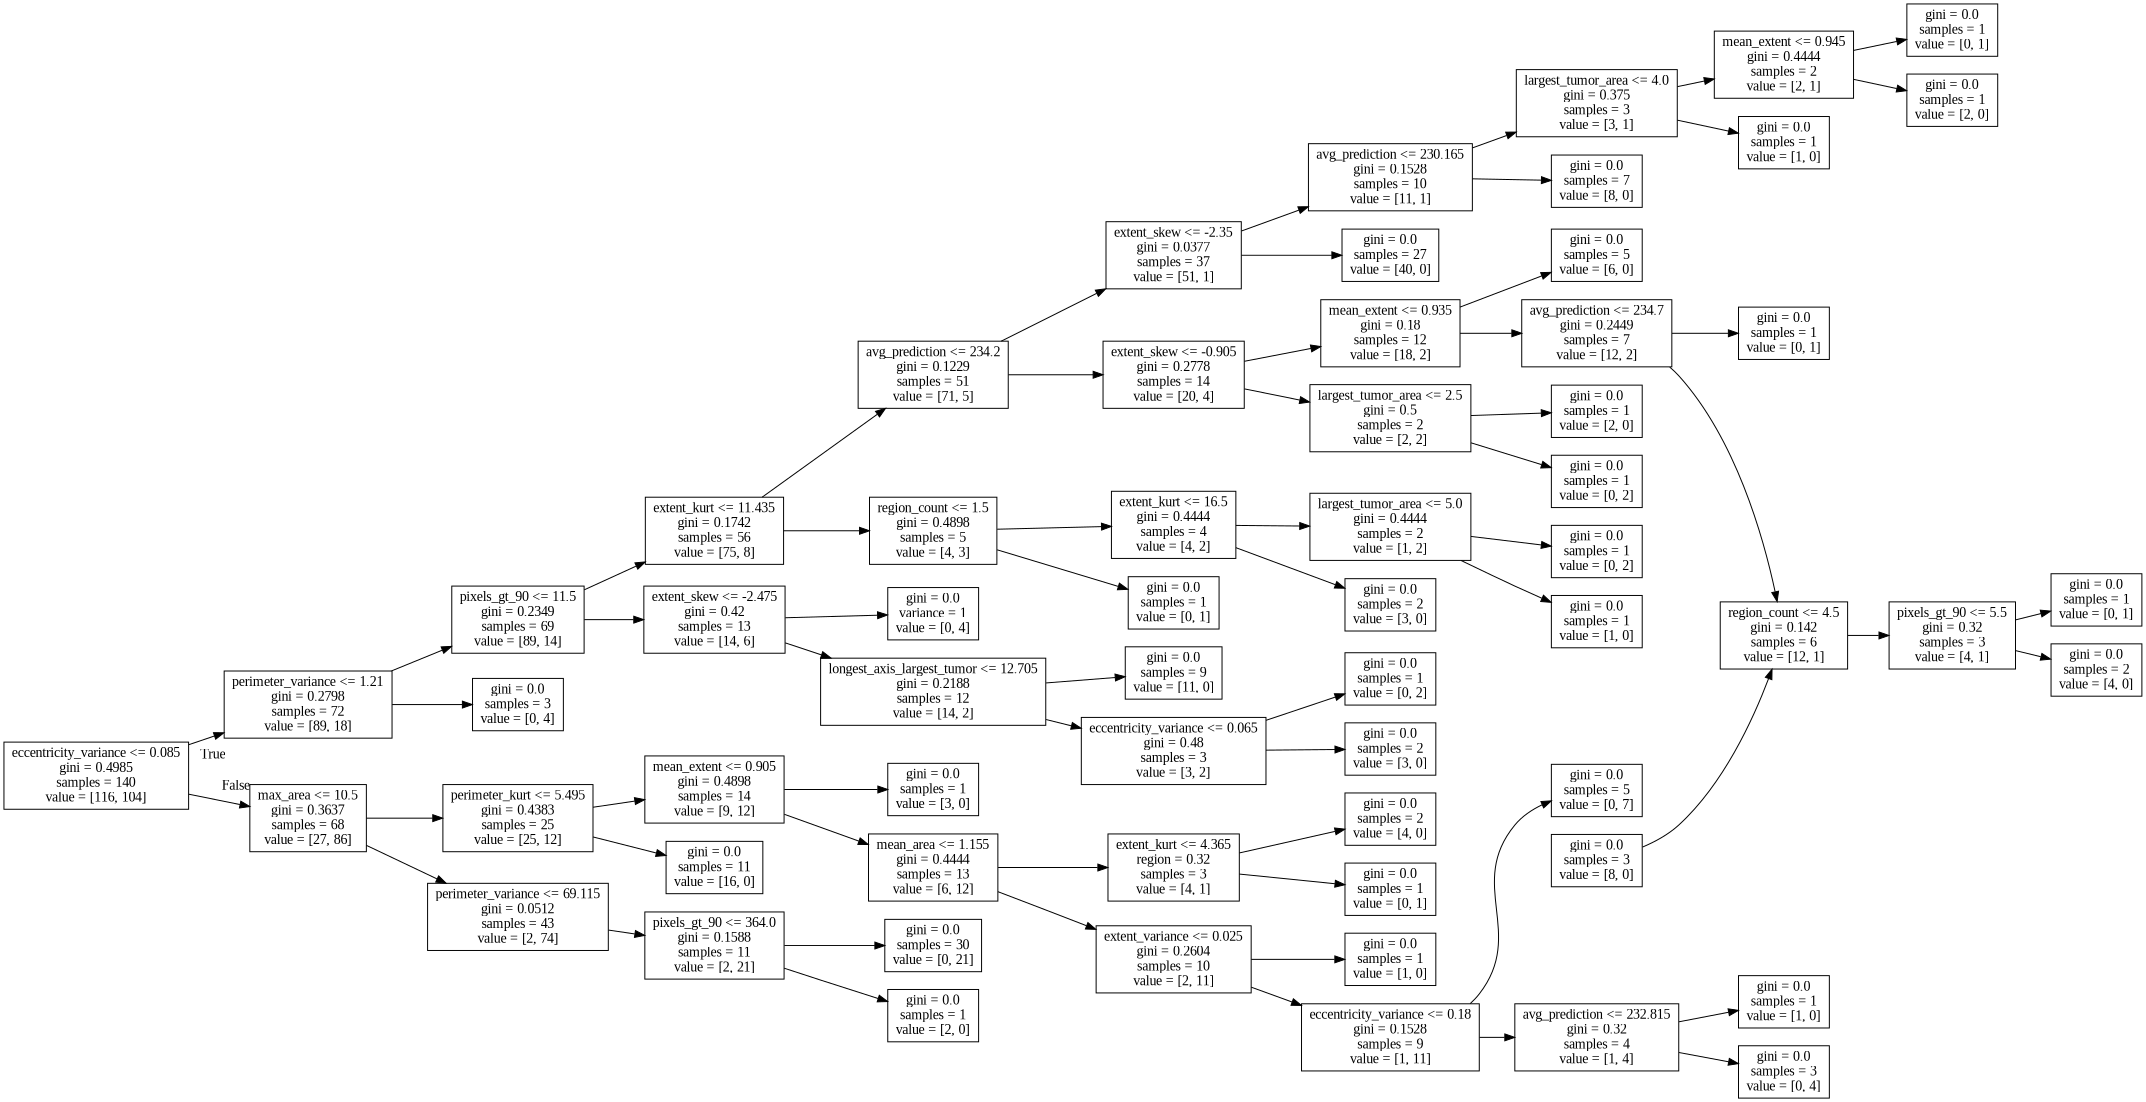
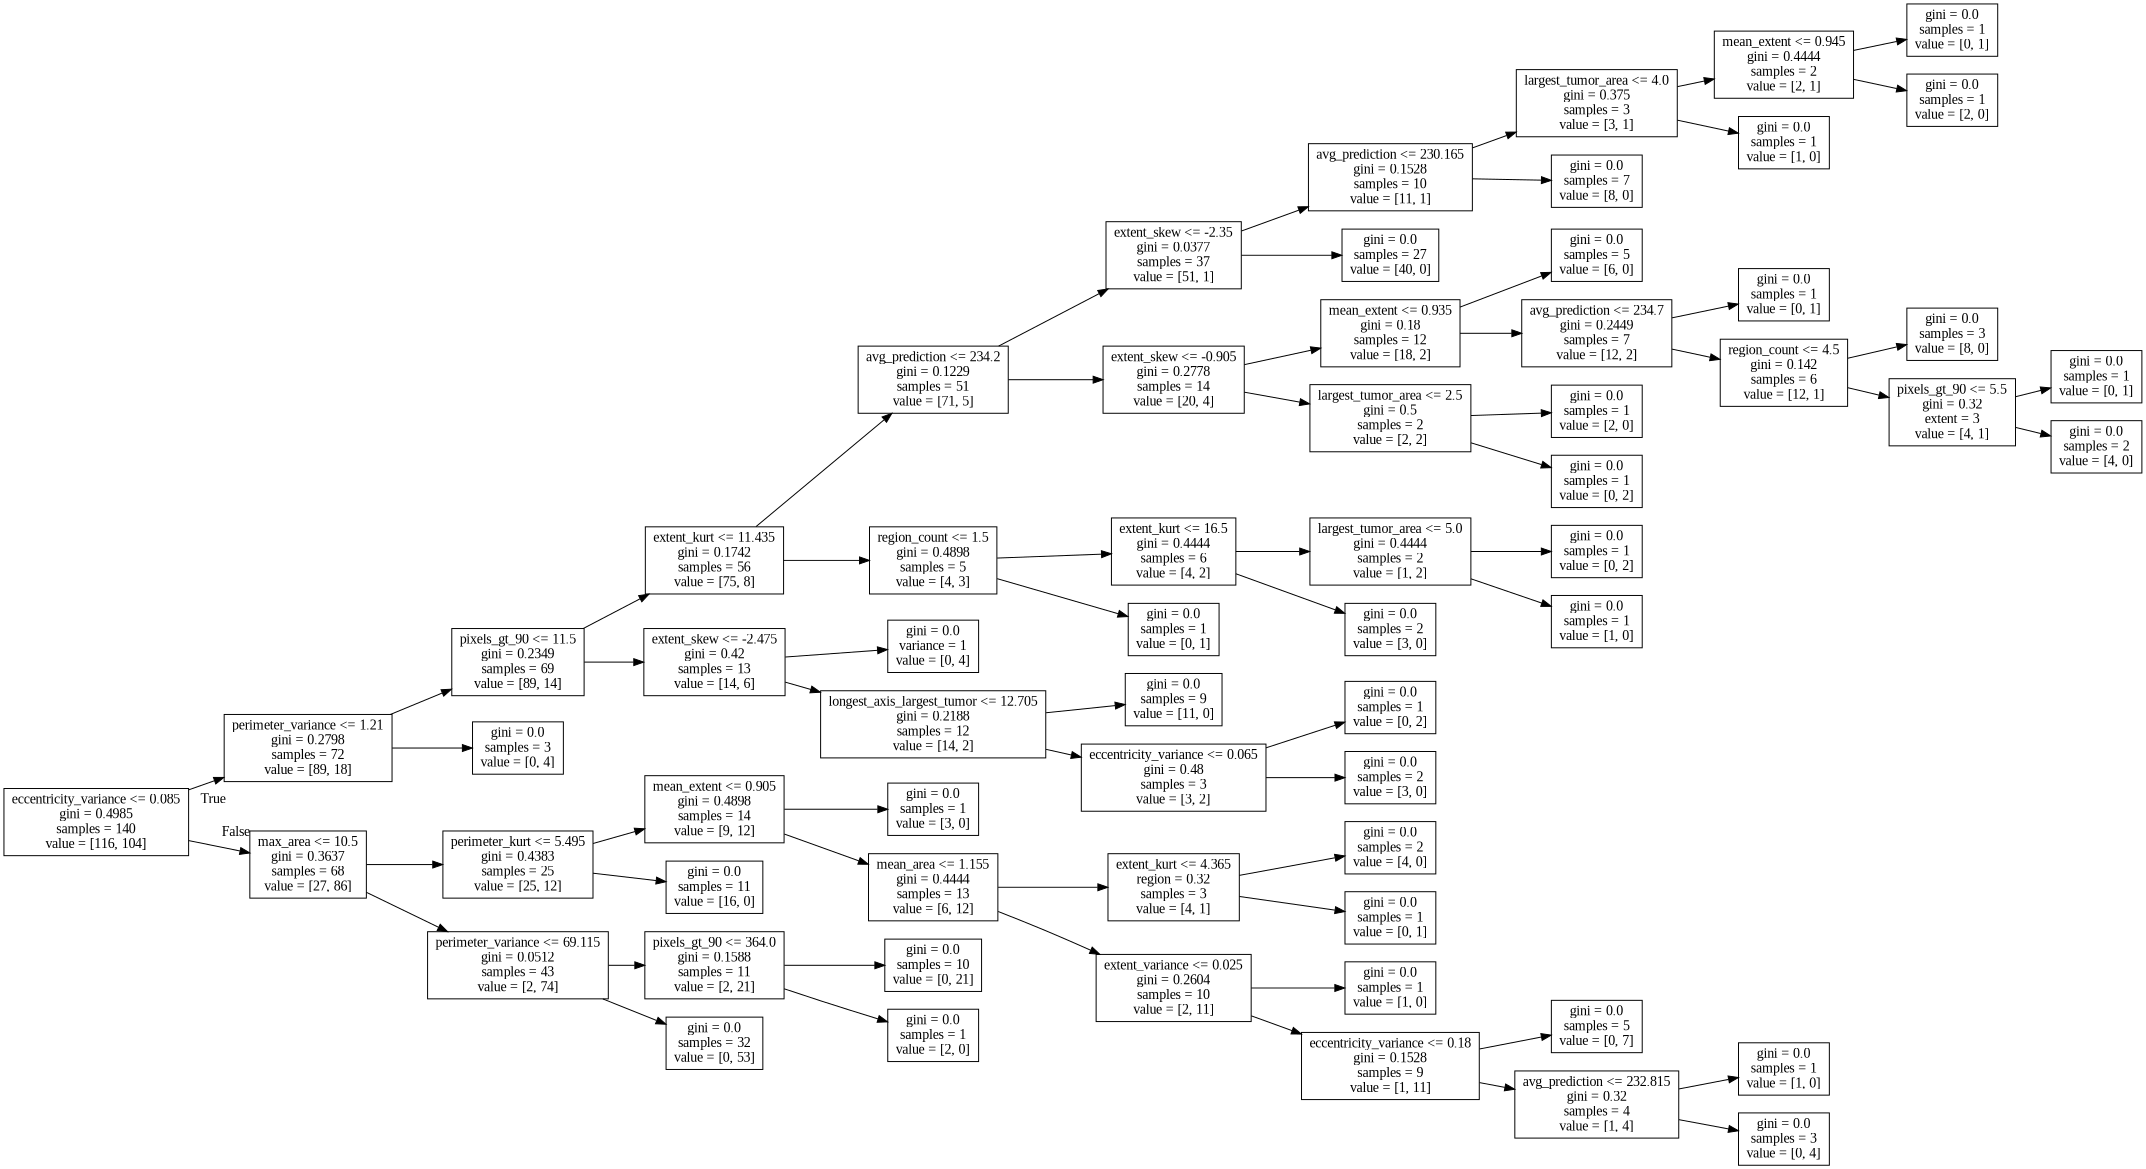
(1174, 525) -> (1174, 552)
(1952, 635) -> (1952, 412)
(1720, 775) -> (1872, 353)
(933, 946) -> (933, 965)
none -> (714, 1043)
